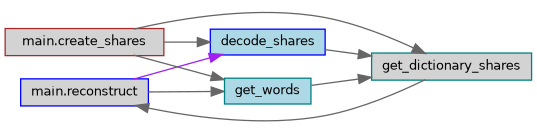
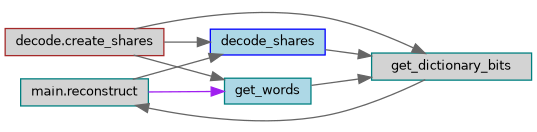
(85, 42) -> (85, 42)
(452, 67) -> (452, 67)
(162, 71) -> (162, 71)
(85, 92) -> (85, 92)
(180, 92) -> (180, 92)
